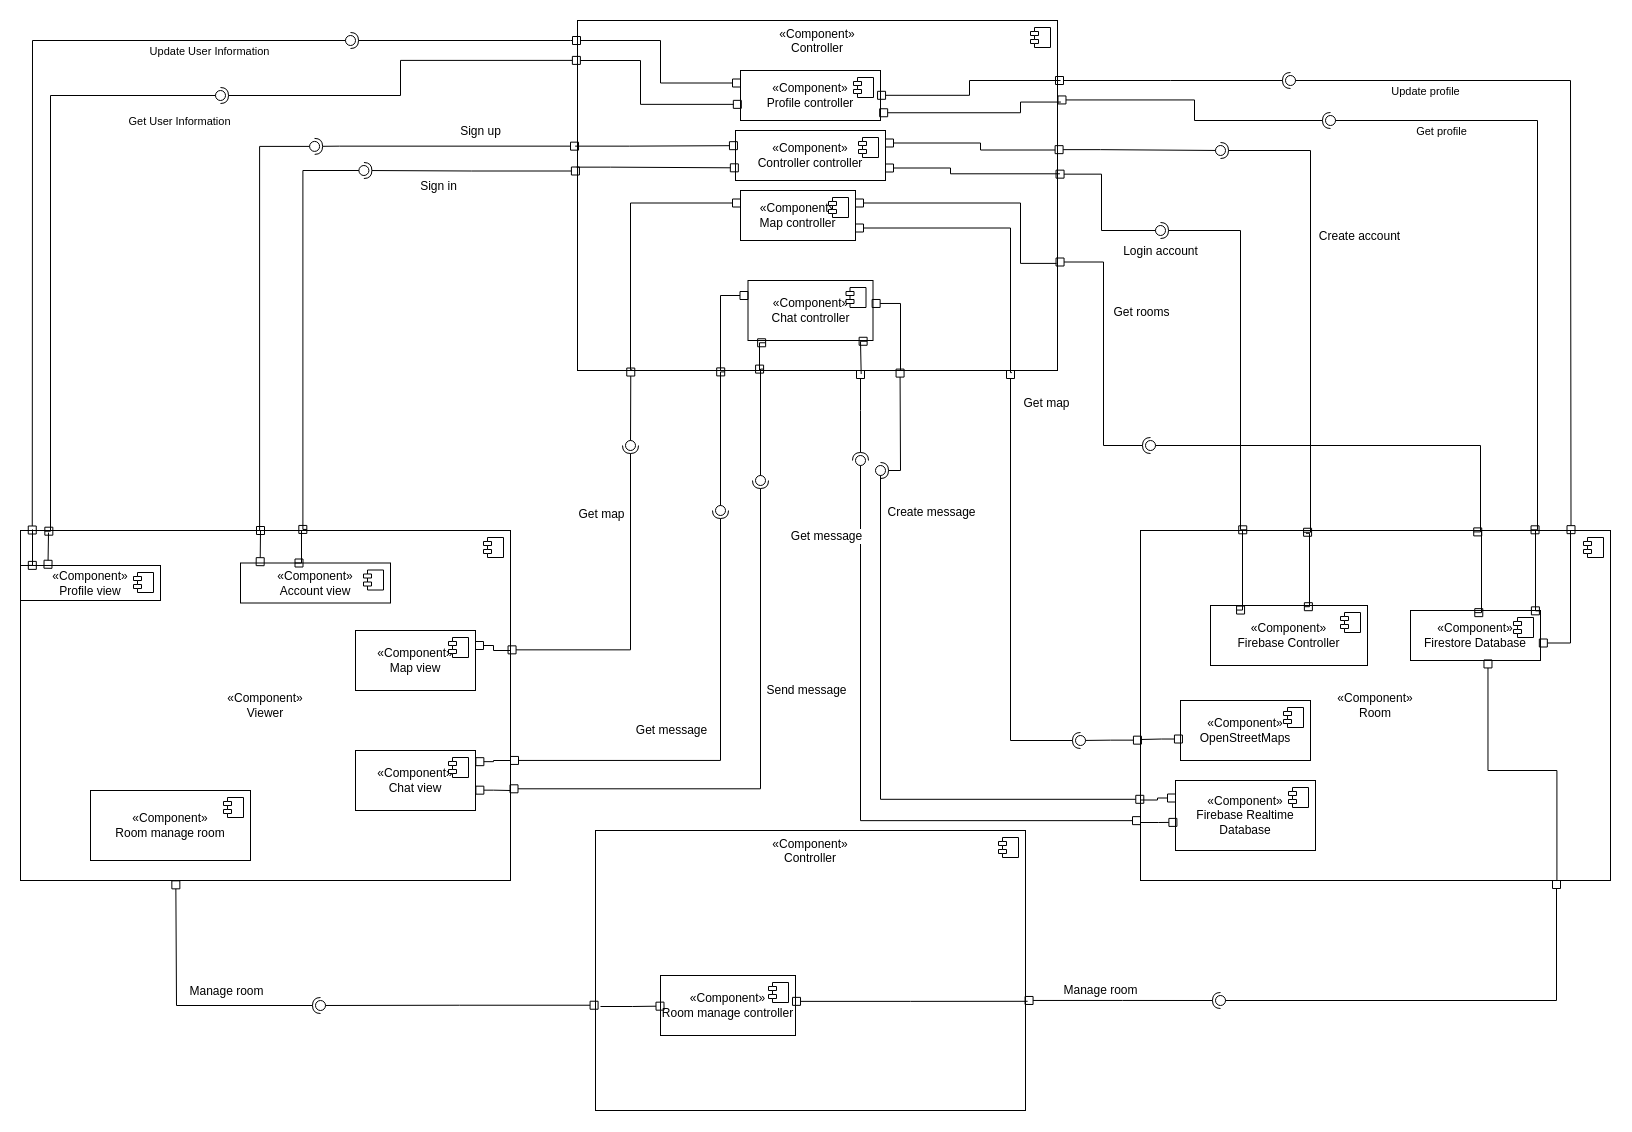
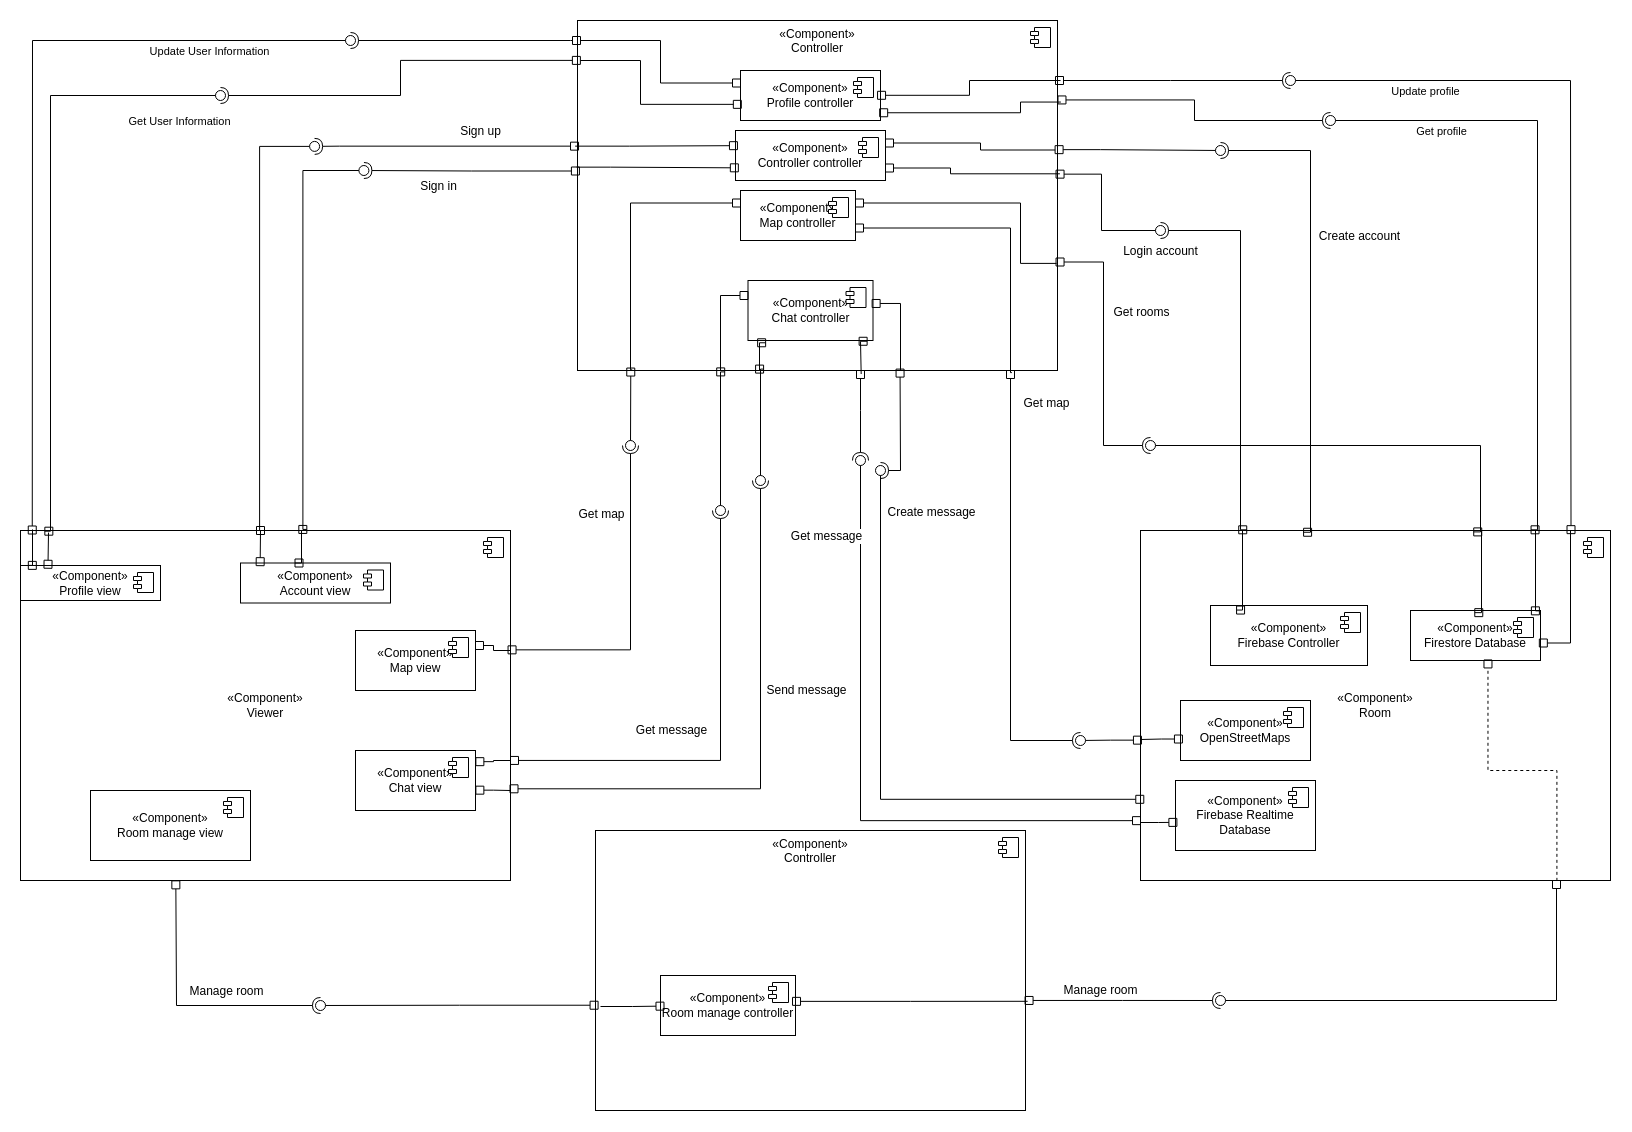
(1310, 574) -> none
(1525, 771) -> (1525, 771)
(1154, 800) -> none
(171, 826) -> (171, 826)
